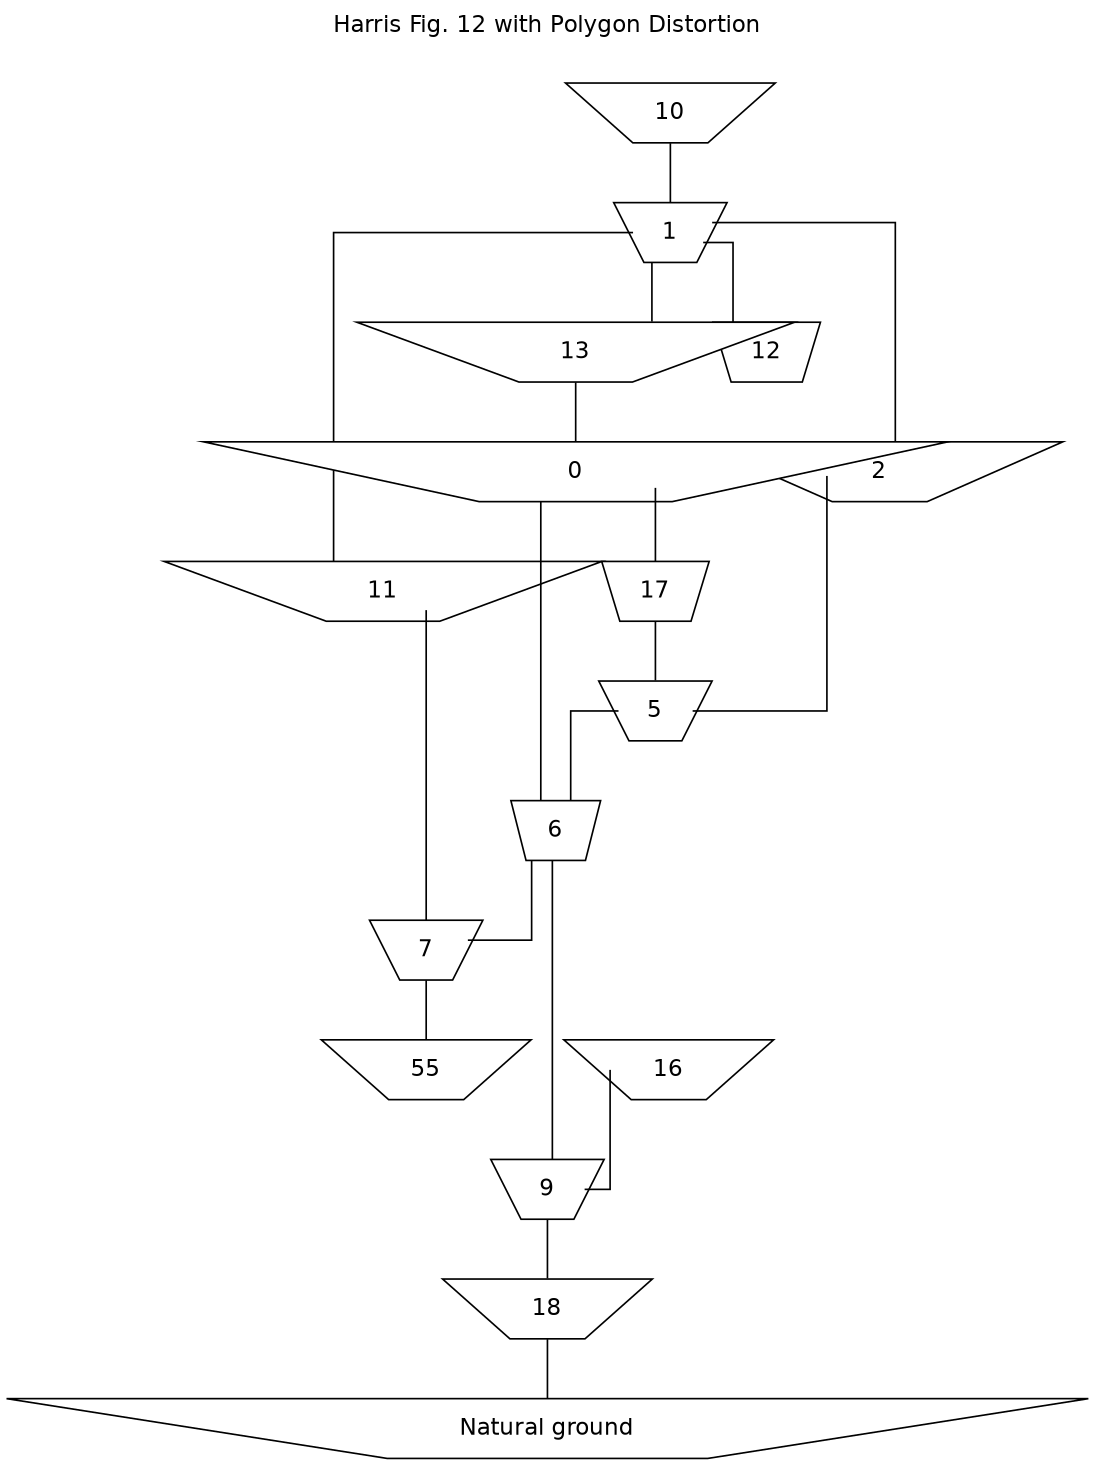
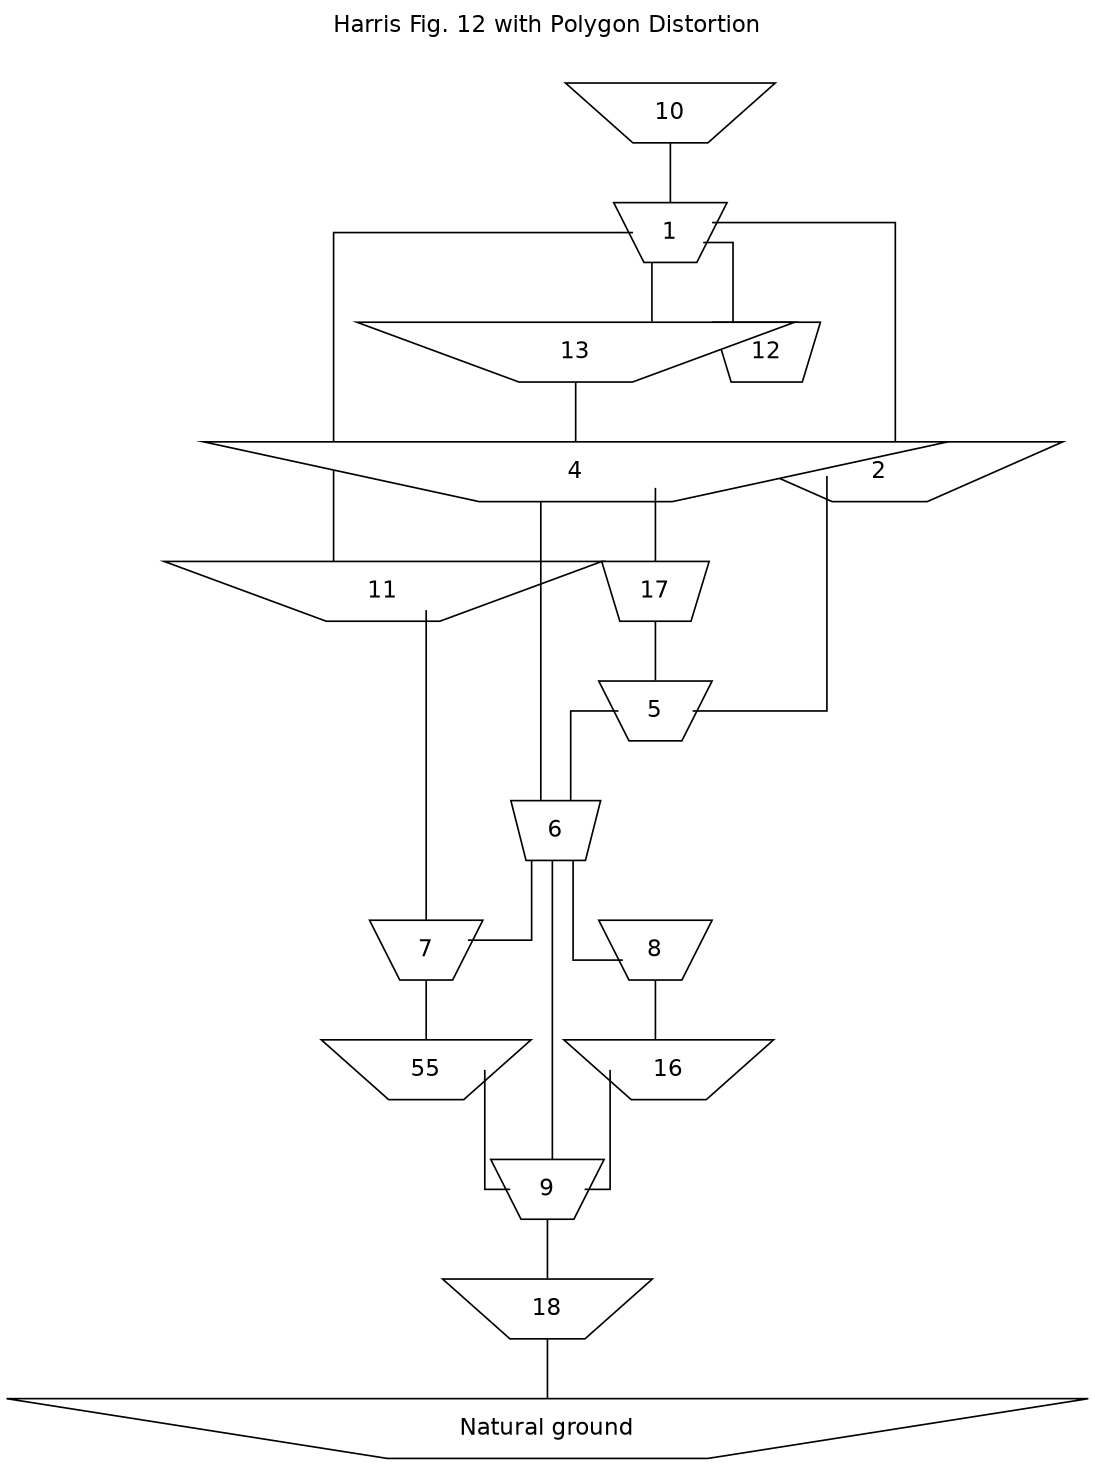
(576, 472) -> (576, 472)
none -> (655, 950)
none -> (485, 1142)
